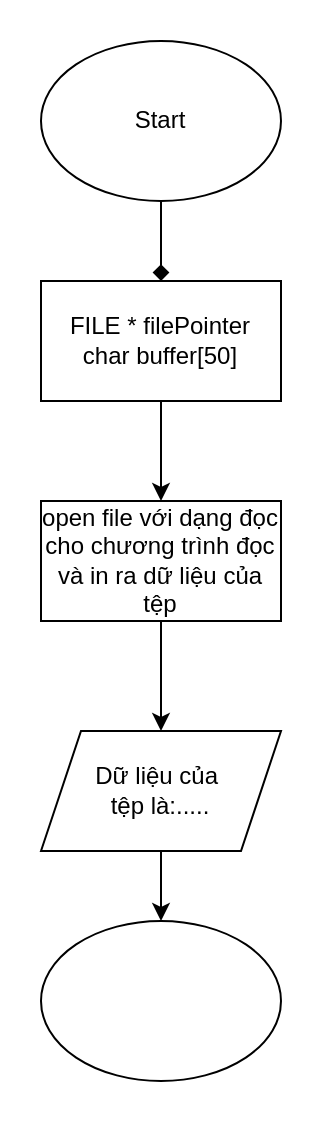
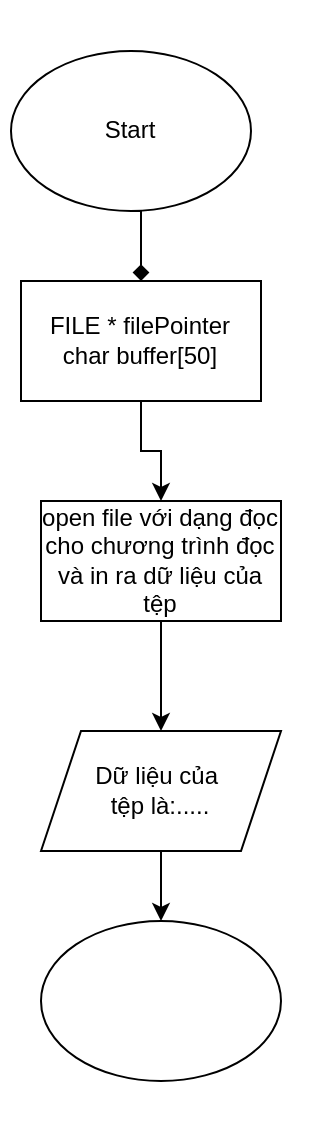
(161, 121) -> (131, 131)
(161, 341) -> (141, 341)
